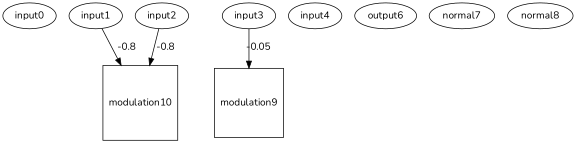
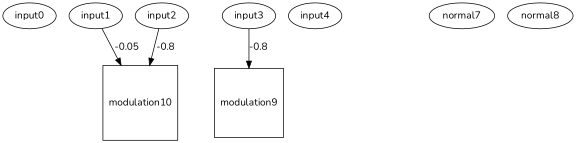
(386, 16) -> none
(127, 47) -> (127, 47)
(258, 47) -> (258, 47)
